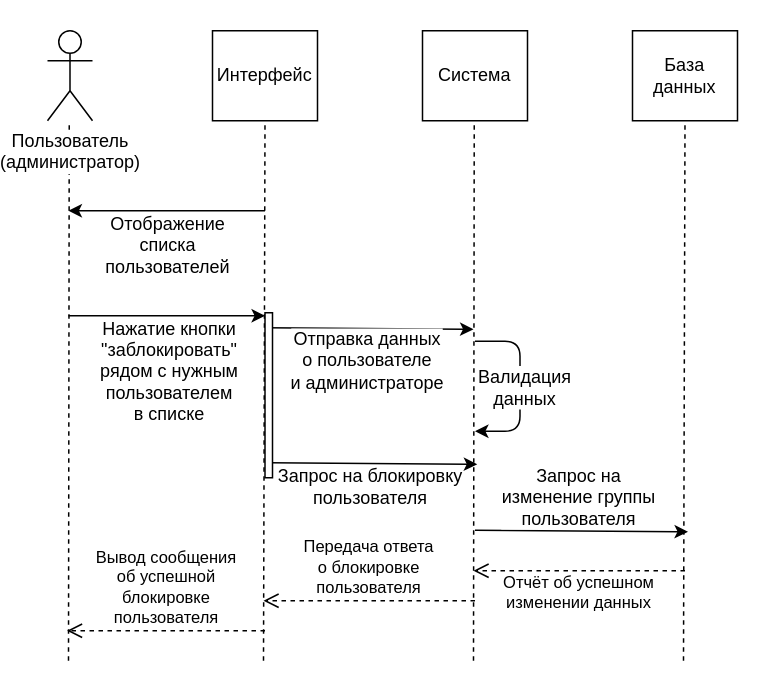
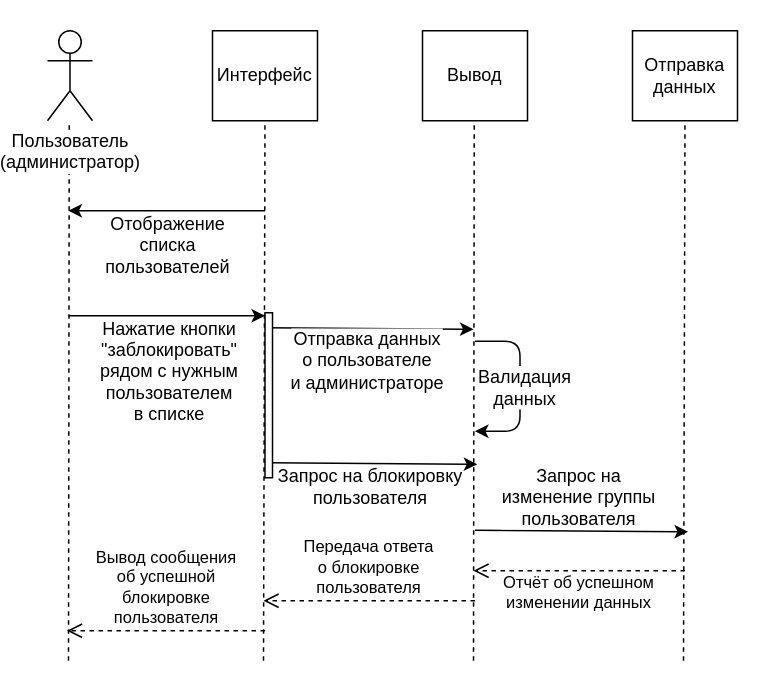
(475, 76) -> (475, 76)
(685, 76) -> (685, 76)
